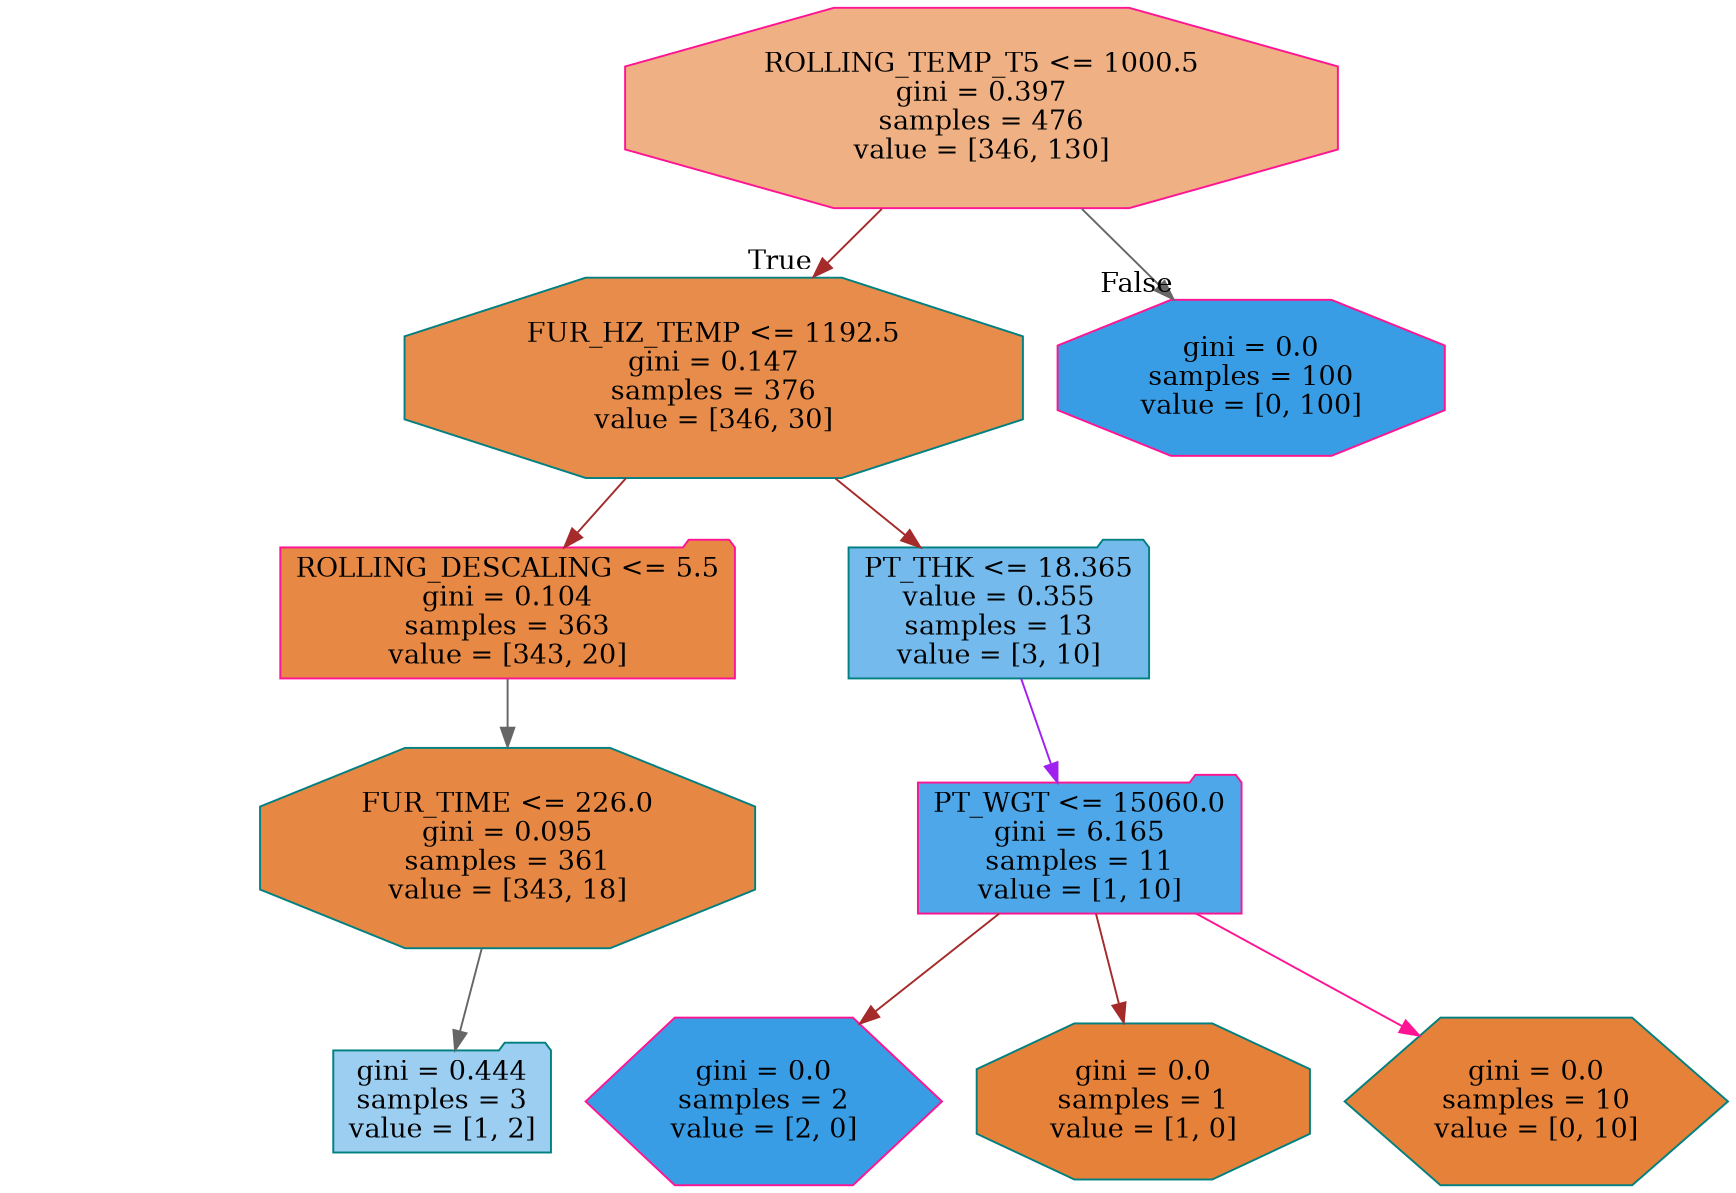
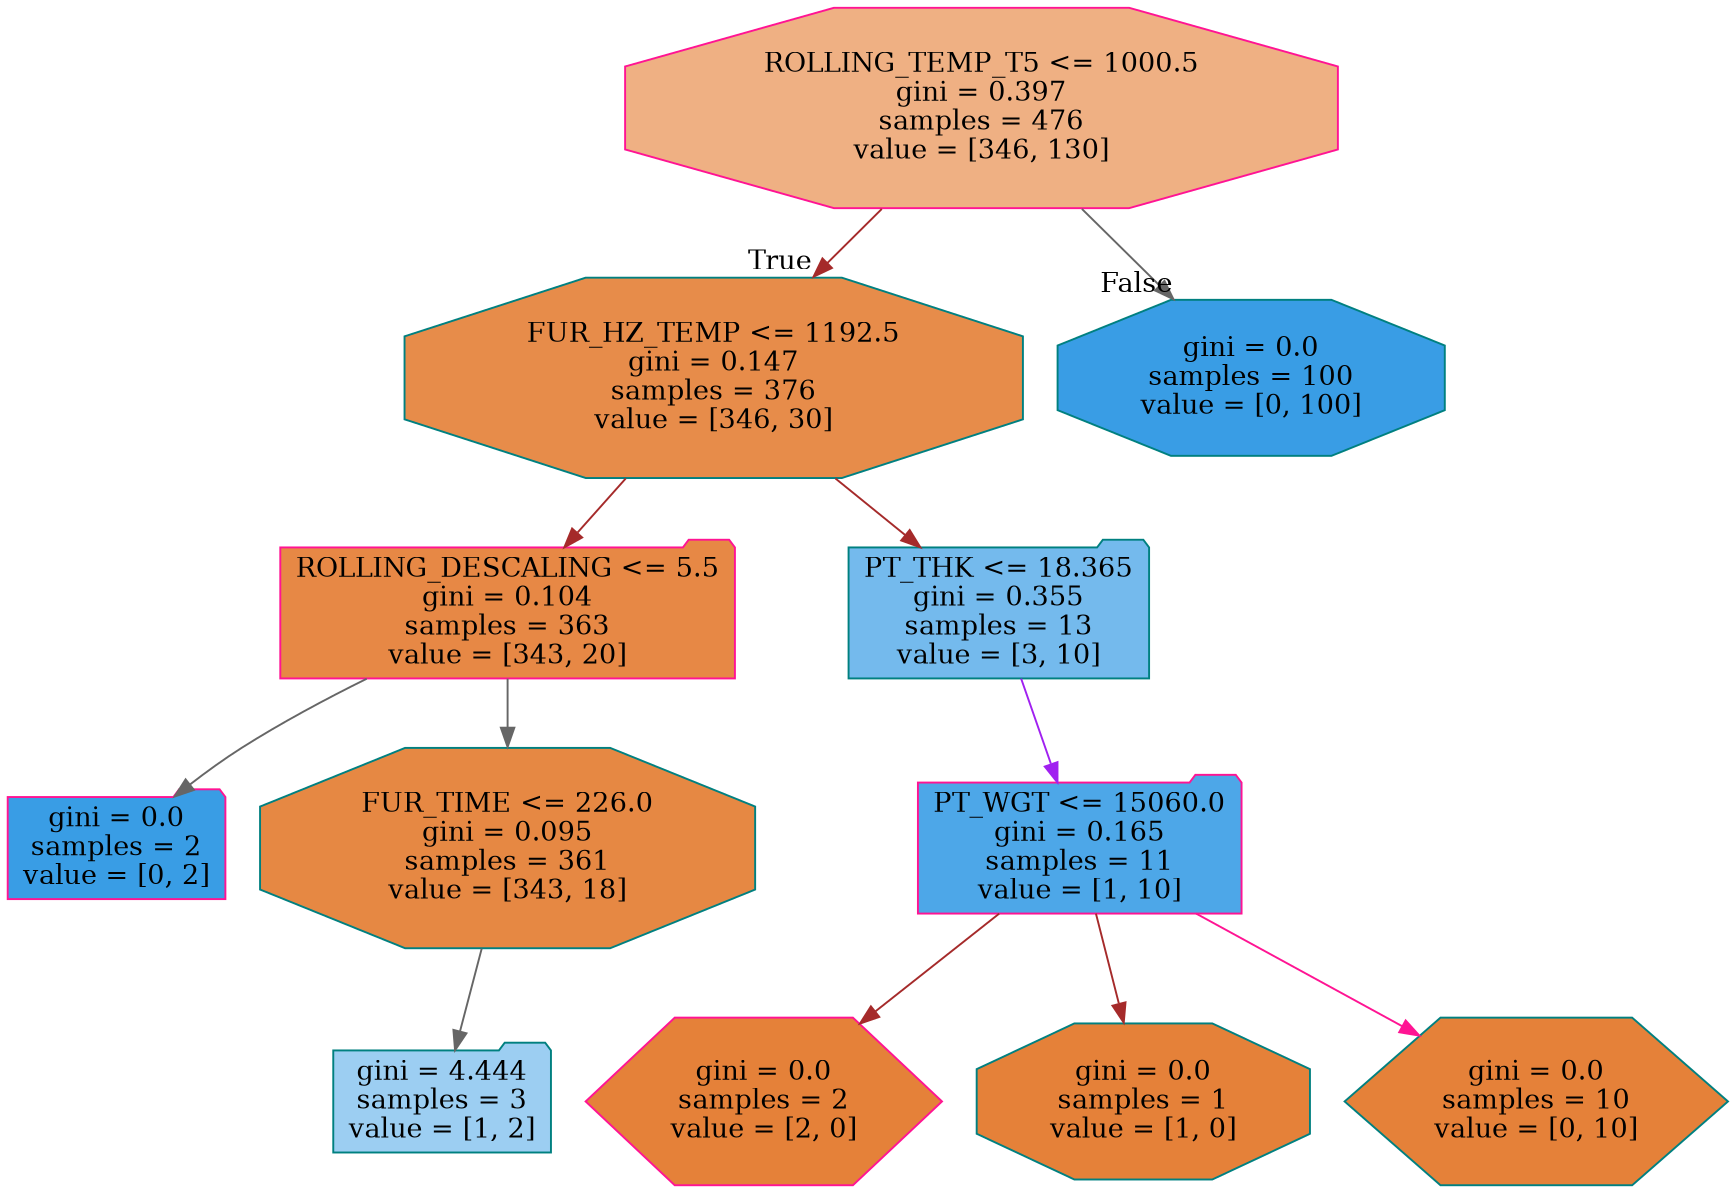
(1251, 378) -> (1251, 378)
(999, 613) -> (999, 613)
none -> (117, 848)
(1080, 848) -> (1080, 848)
(442, 1101) -> (442, 1101)
(764, 1101) -> (764, 1101)
